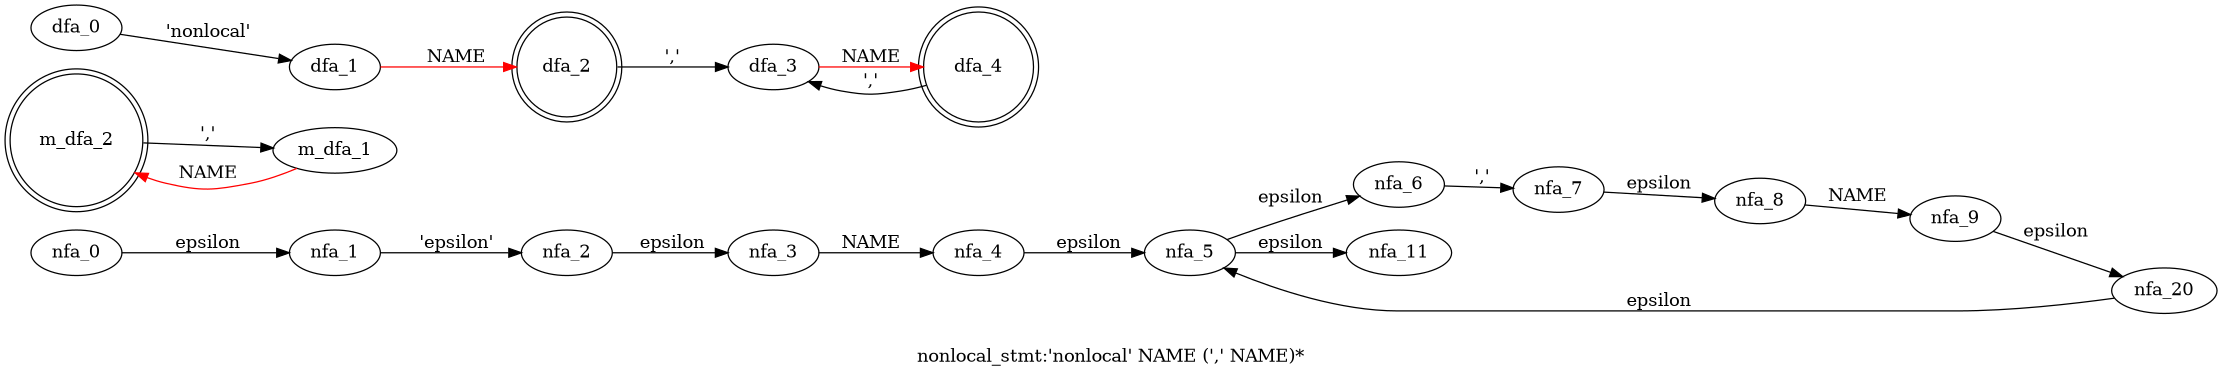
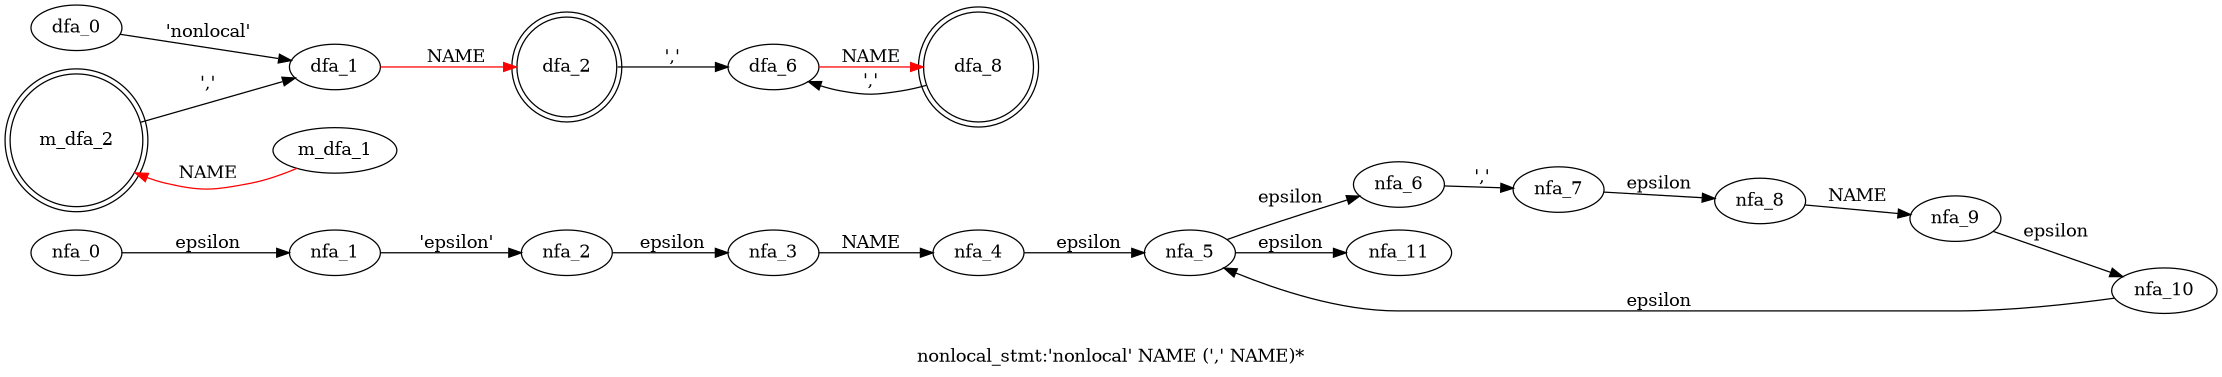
(773, 67) -> (773, 67)
(979, 67) -> (979, 67)
(202, 145) -> (212, 102)
(2164, 291) -> (2164, 291)
